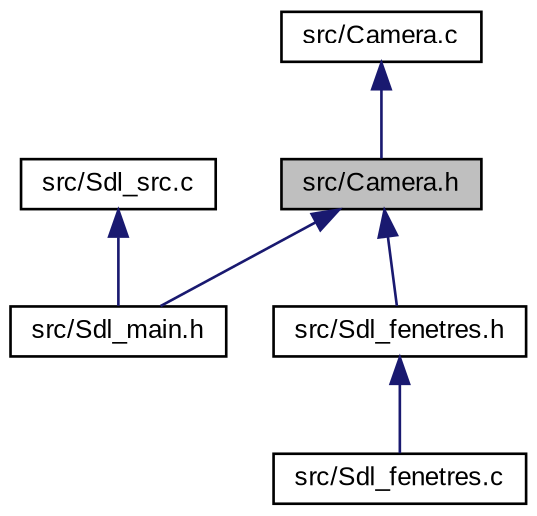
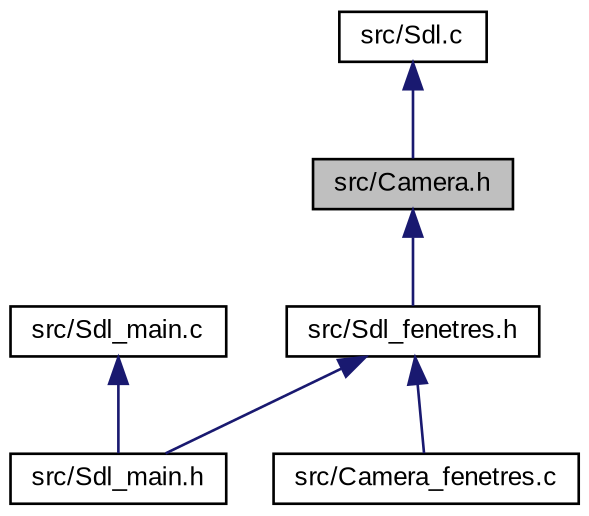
(381, 37) -> (413, 37)
(118, 184) -> (118, 331)
(238, 264) -> (253, 411)
(400, 479) -> (426, 479)
